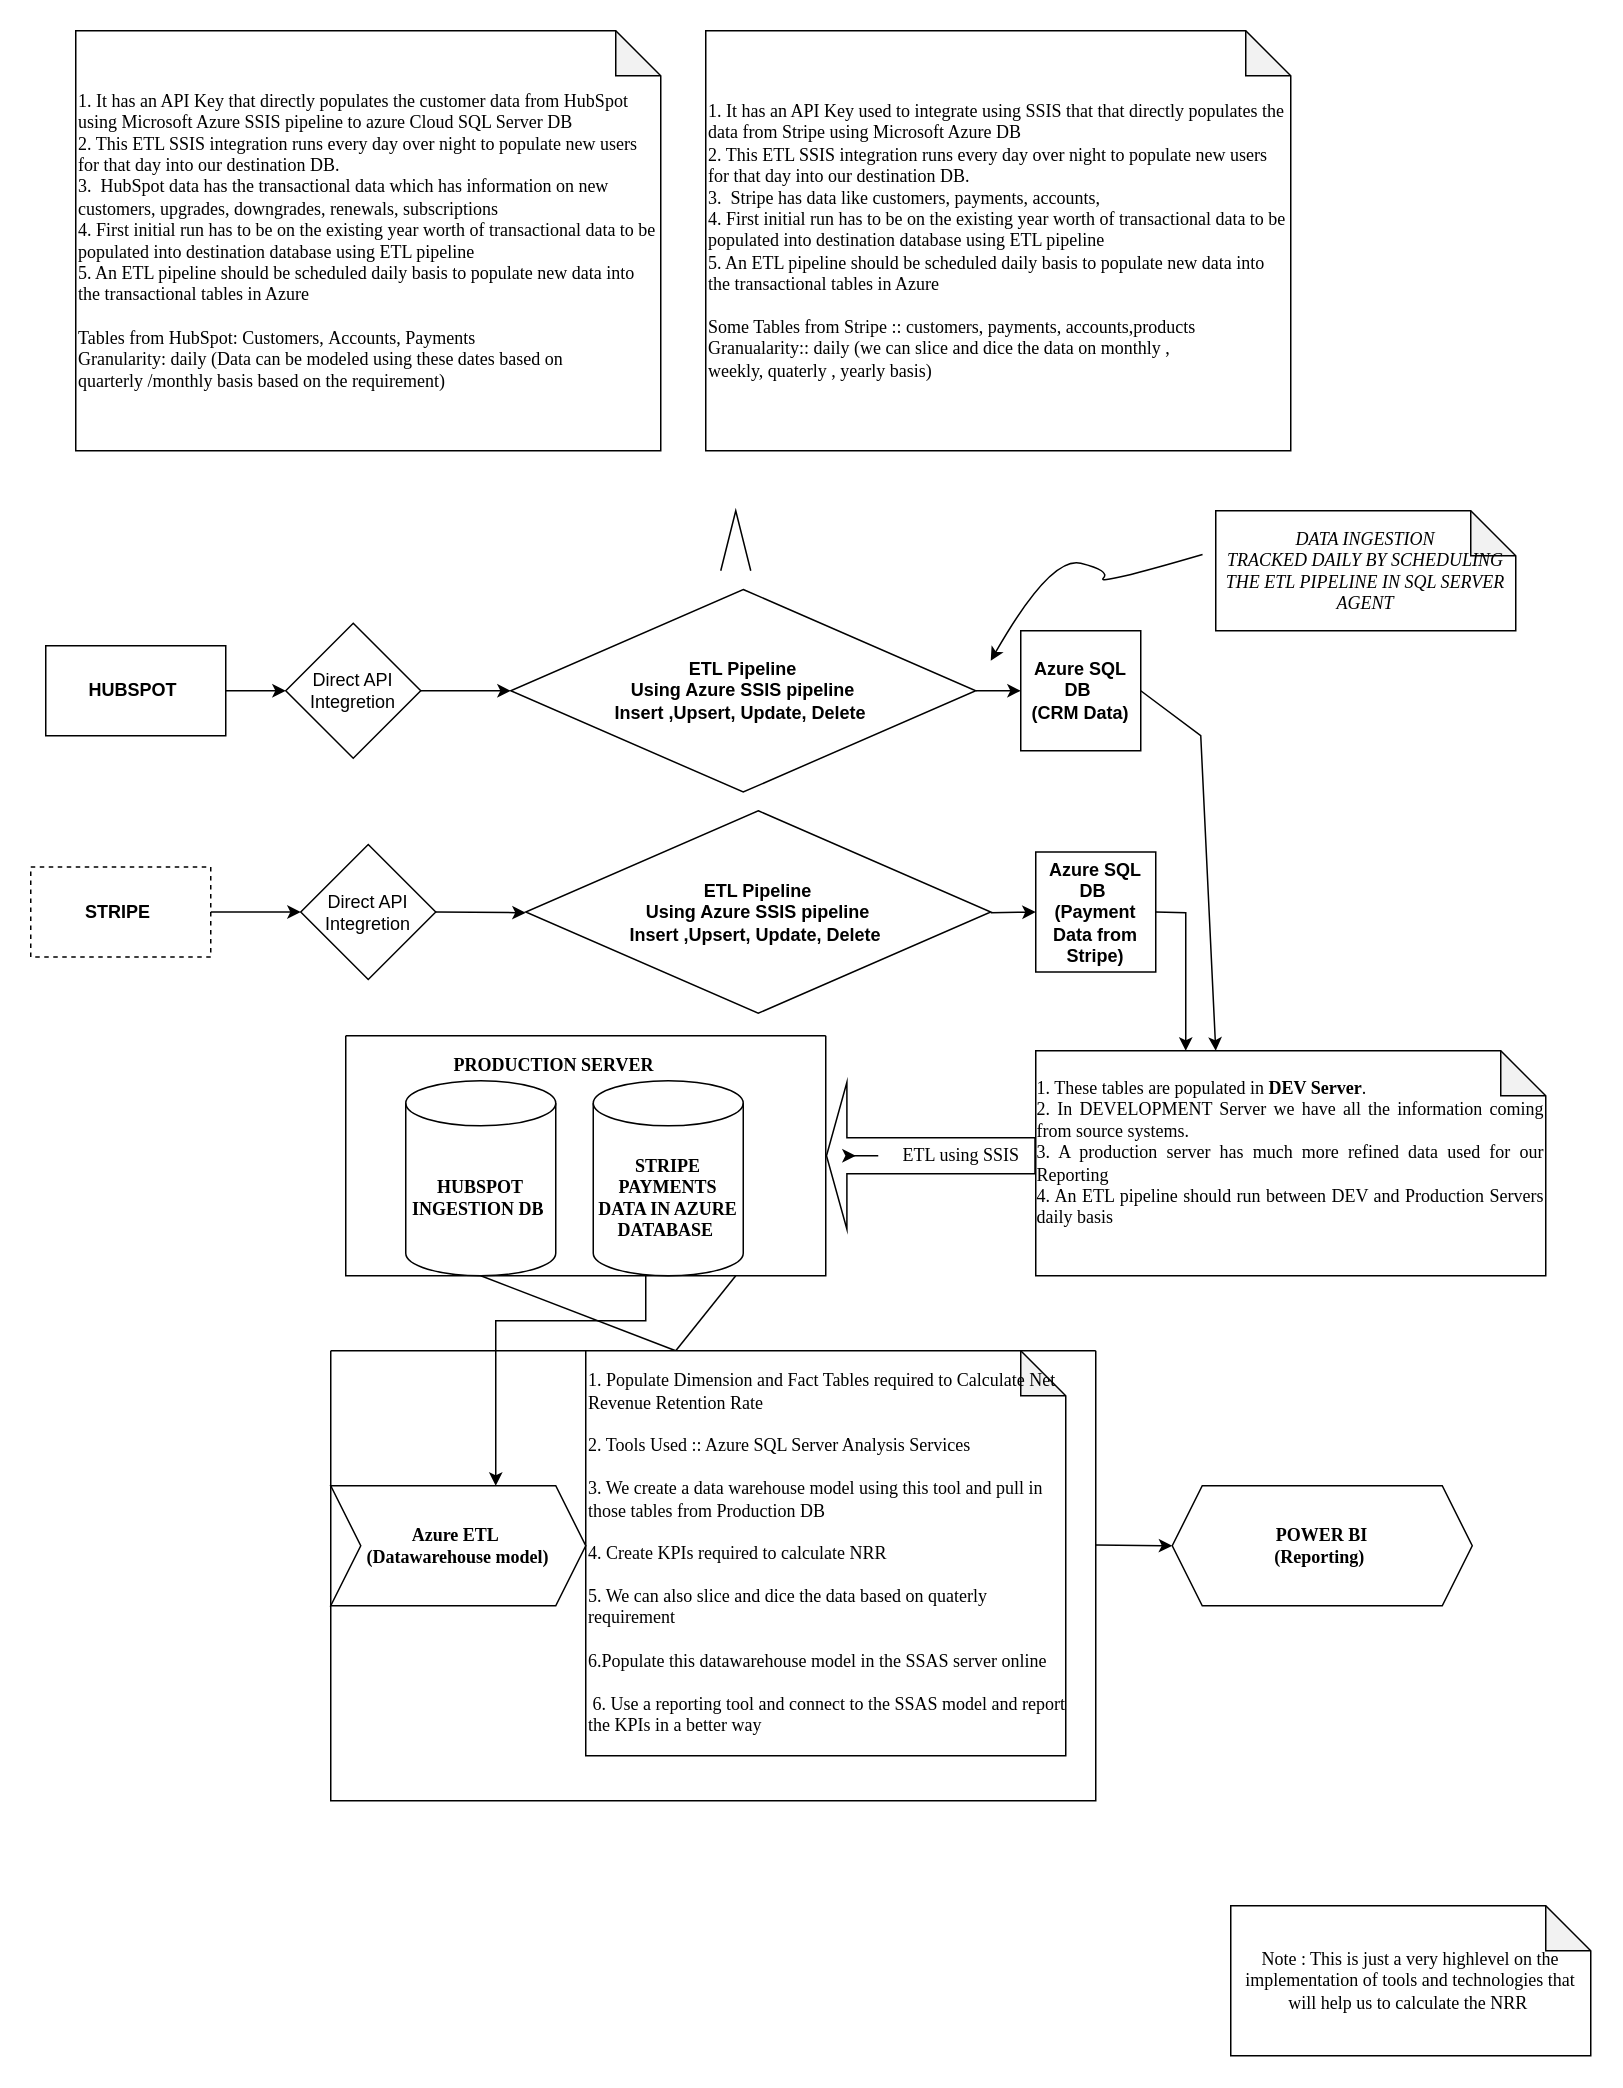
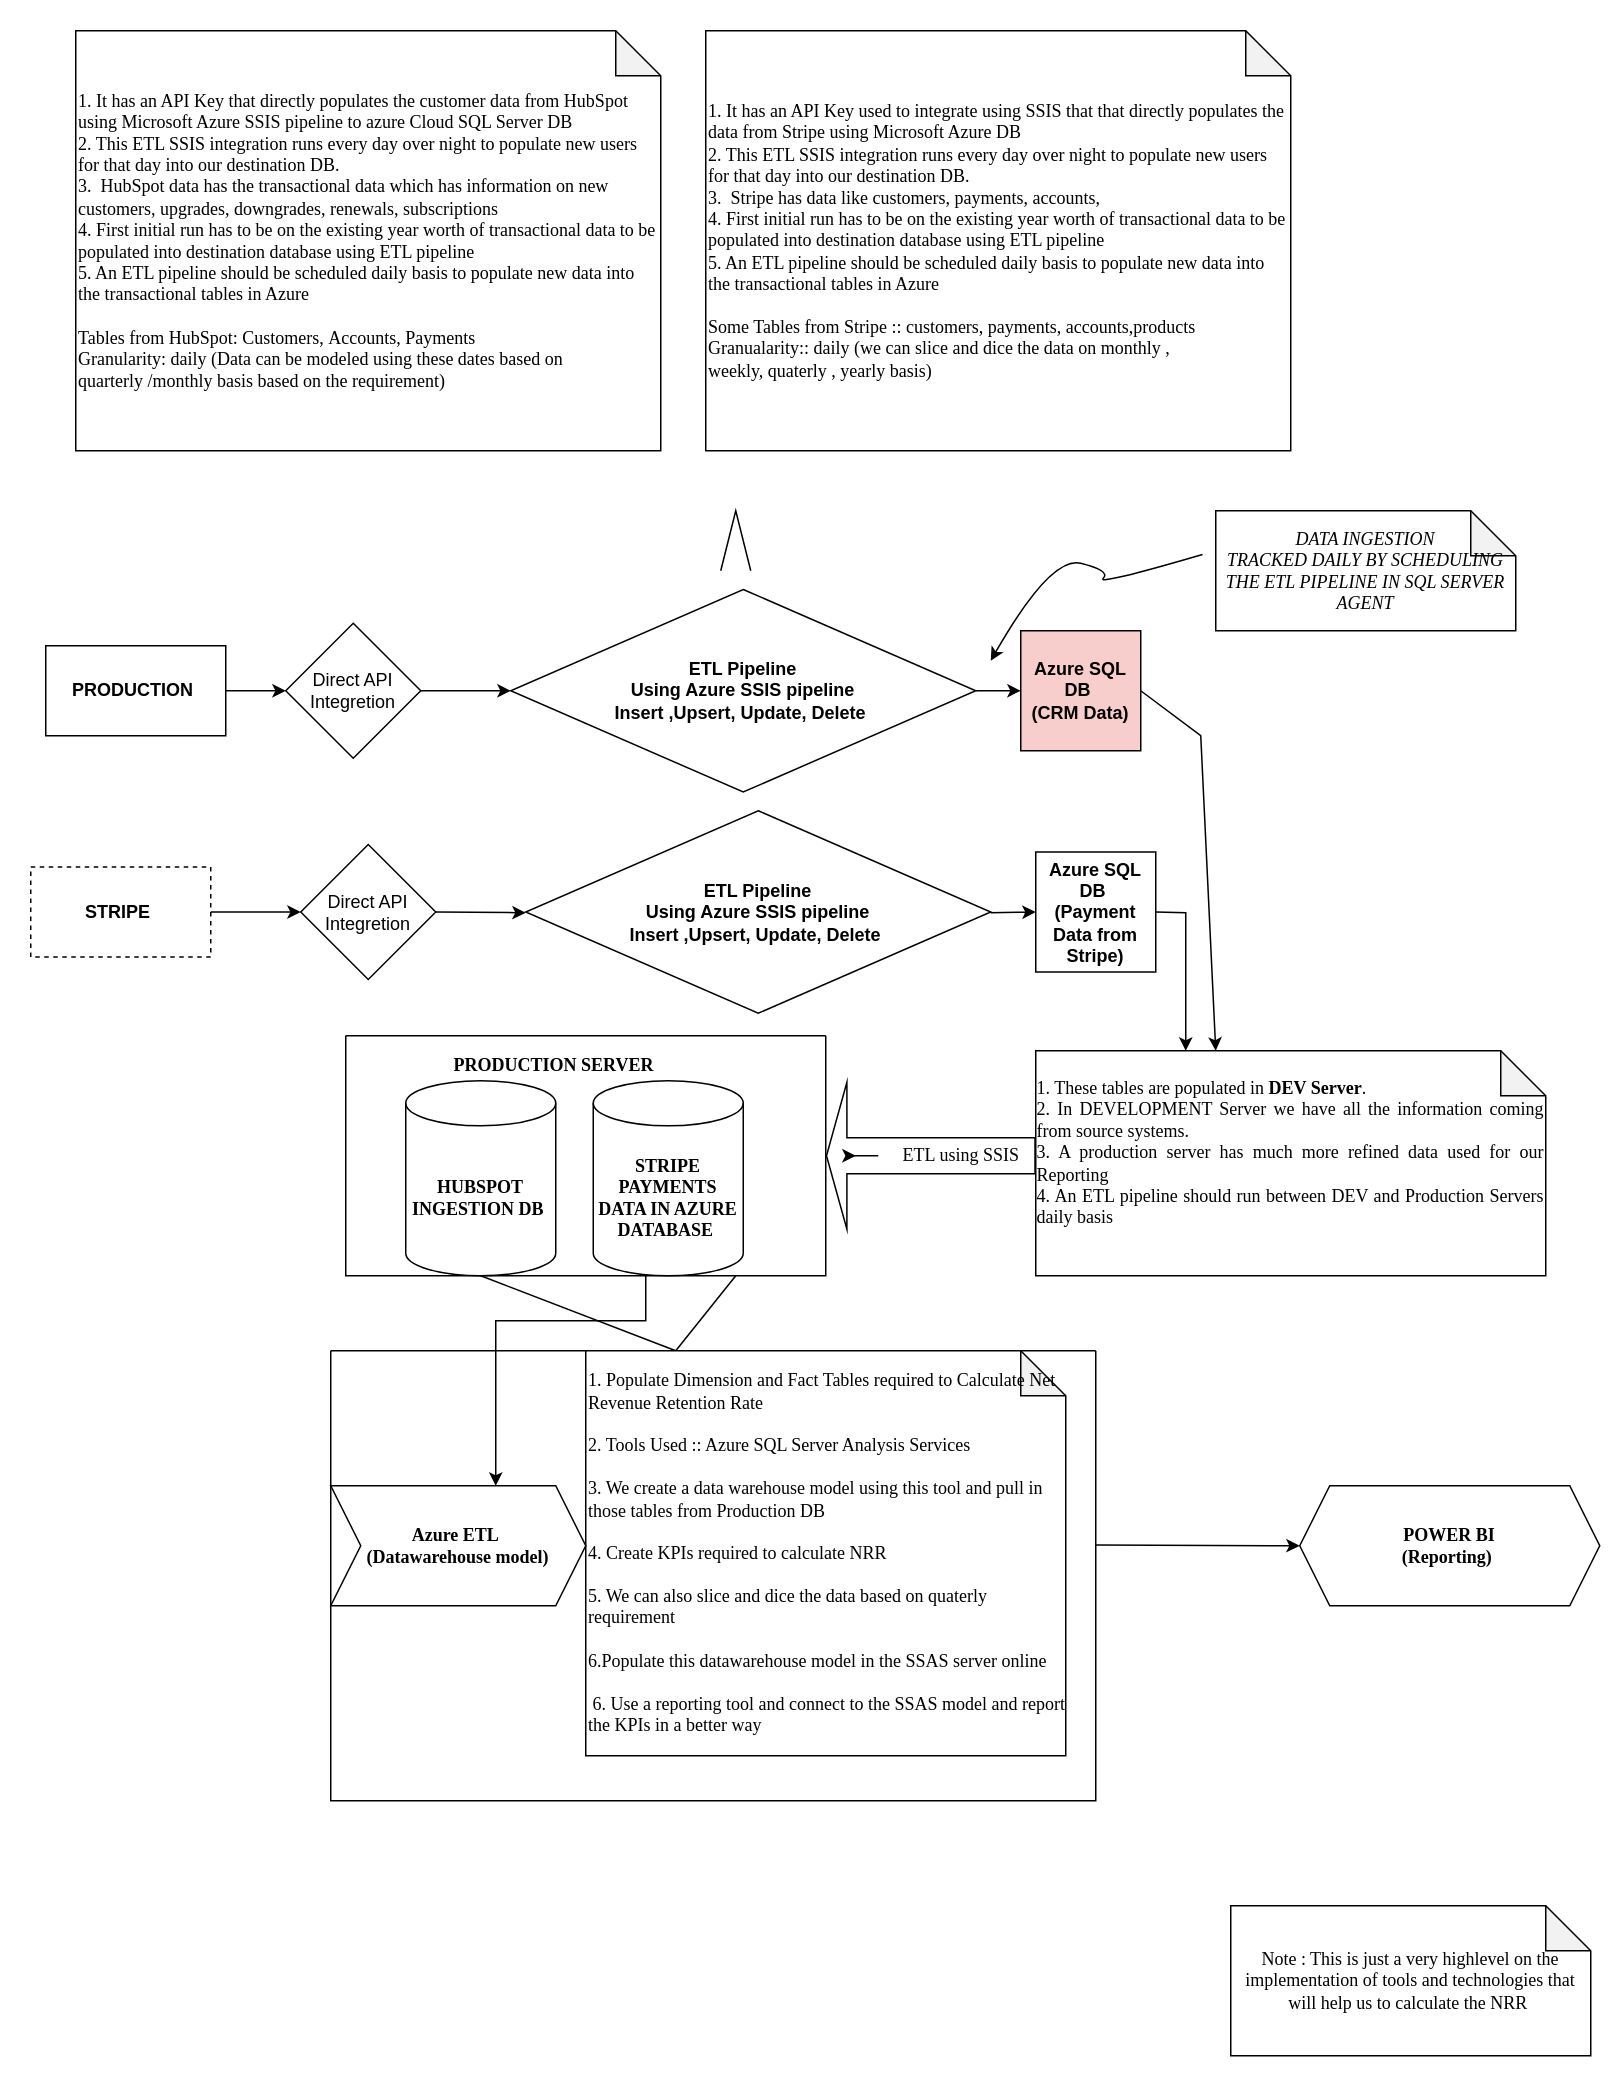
(136, 691) -> (136, 691)
(1081, 691) -> (1081, 691)
(1322, 1546) -> (1450, 1546)
